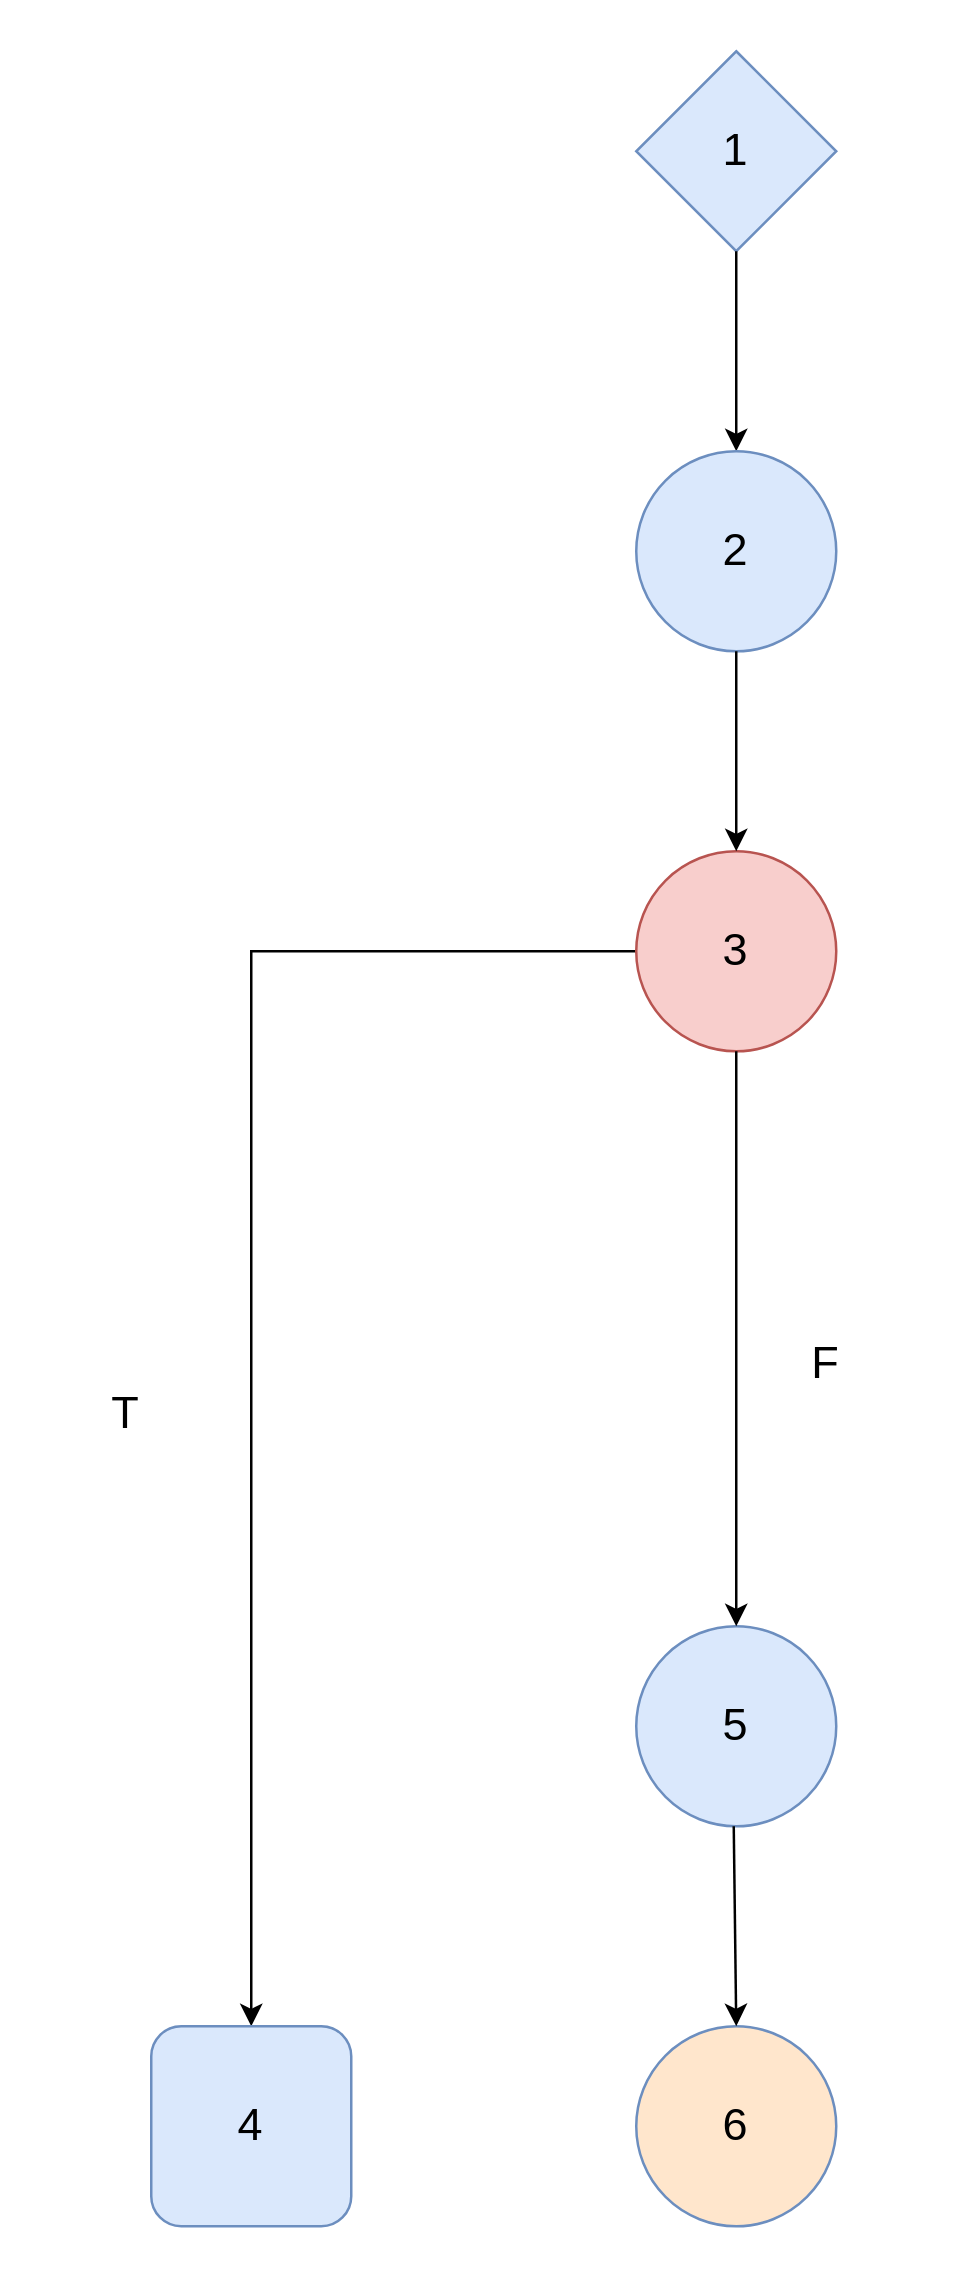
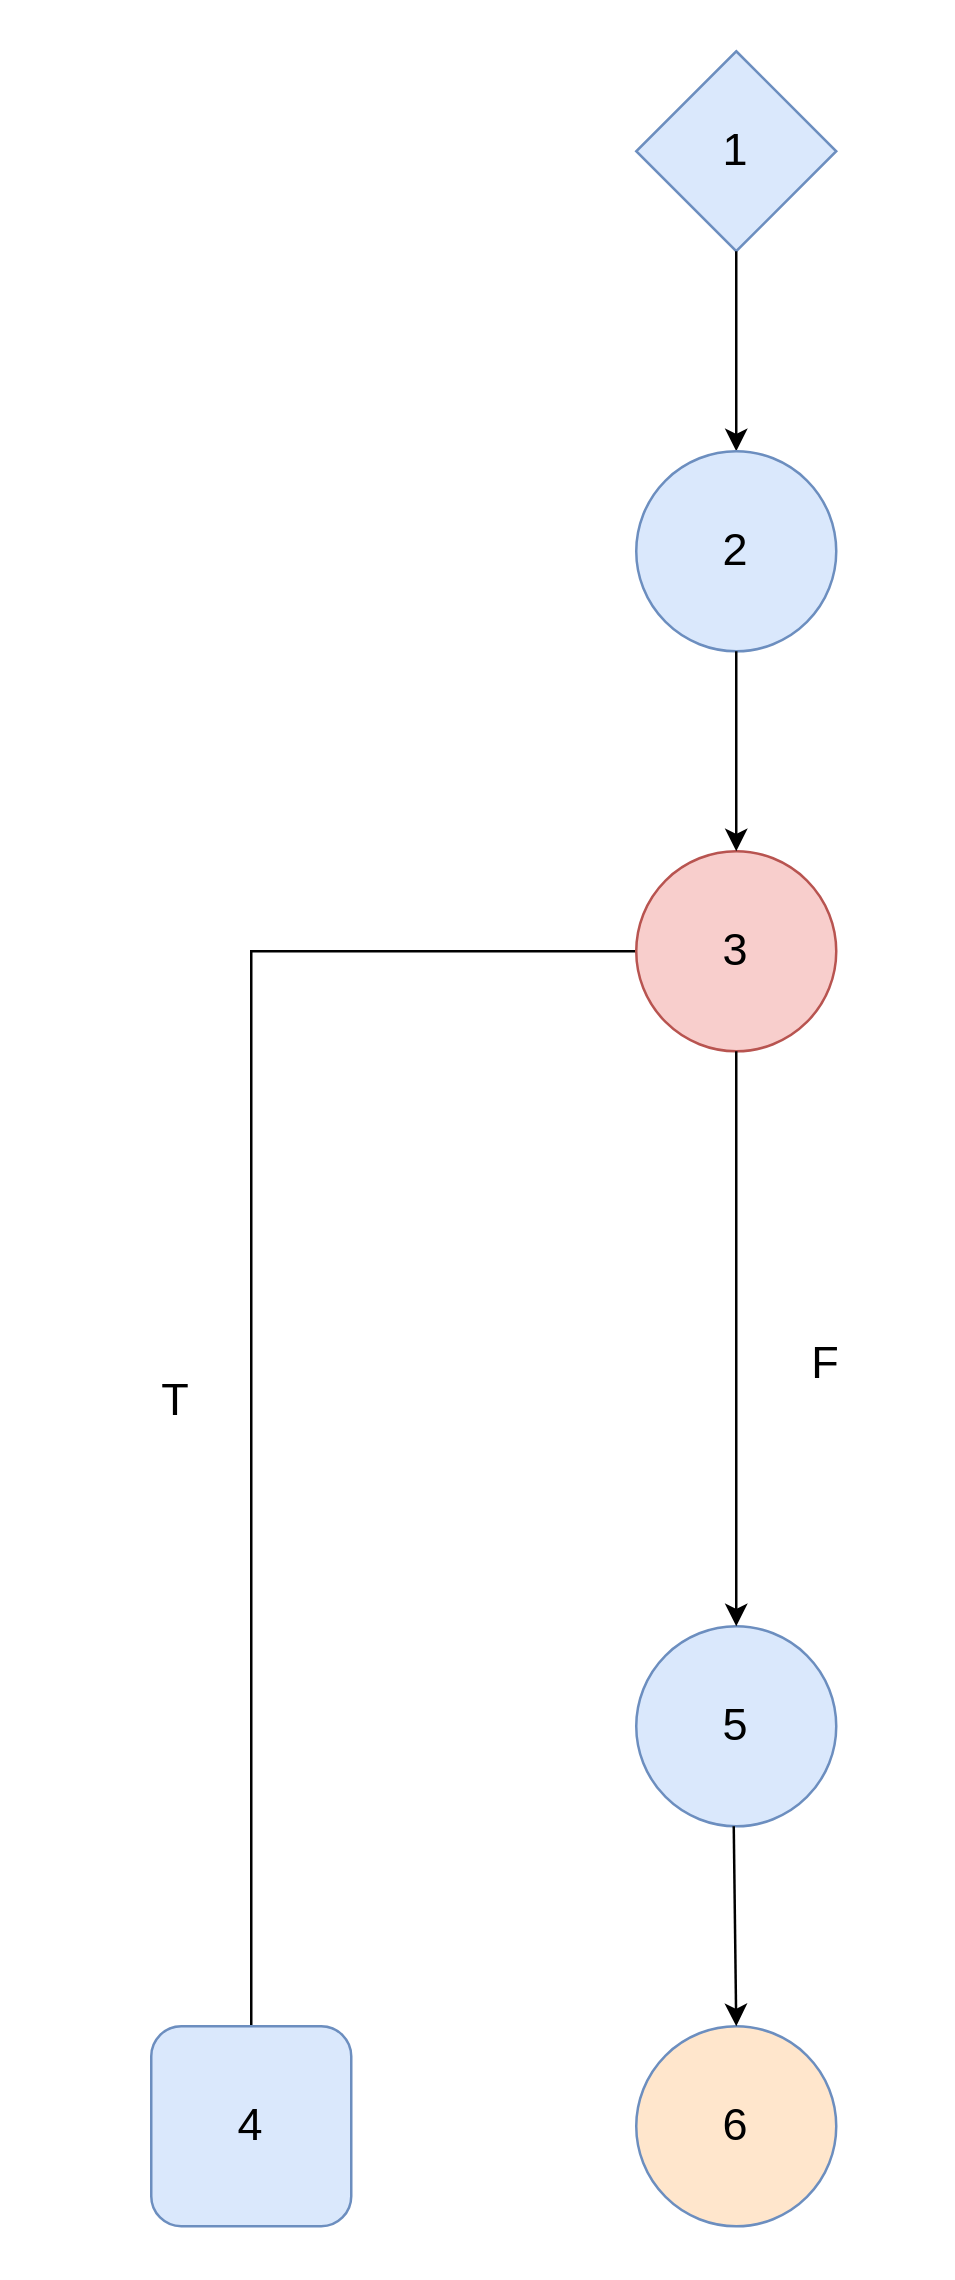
(126, 1414) -> (176, 1401)
(251, 2008) -> (251, 2015)
